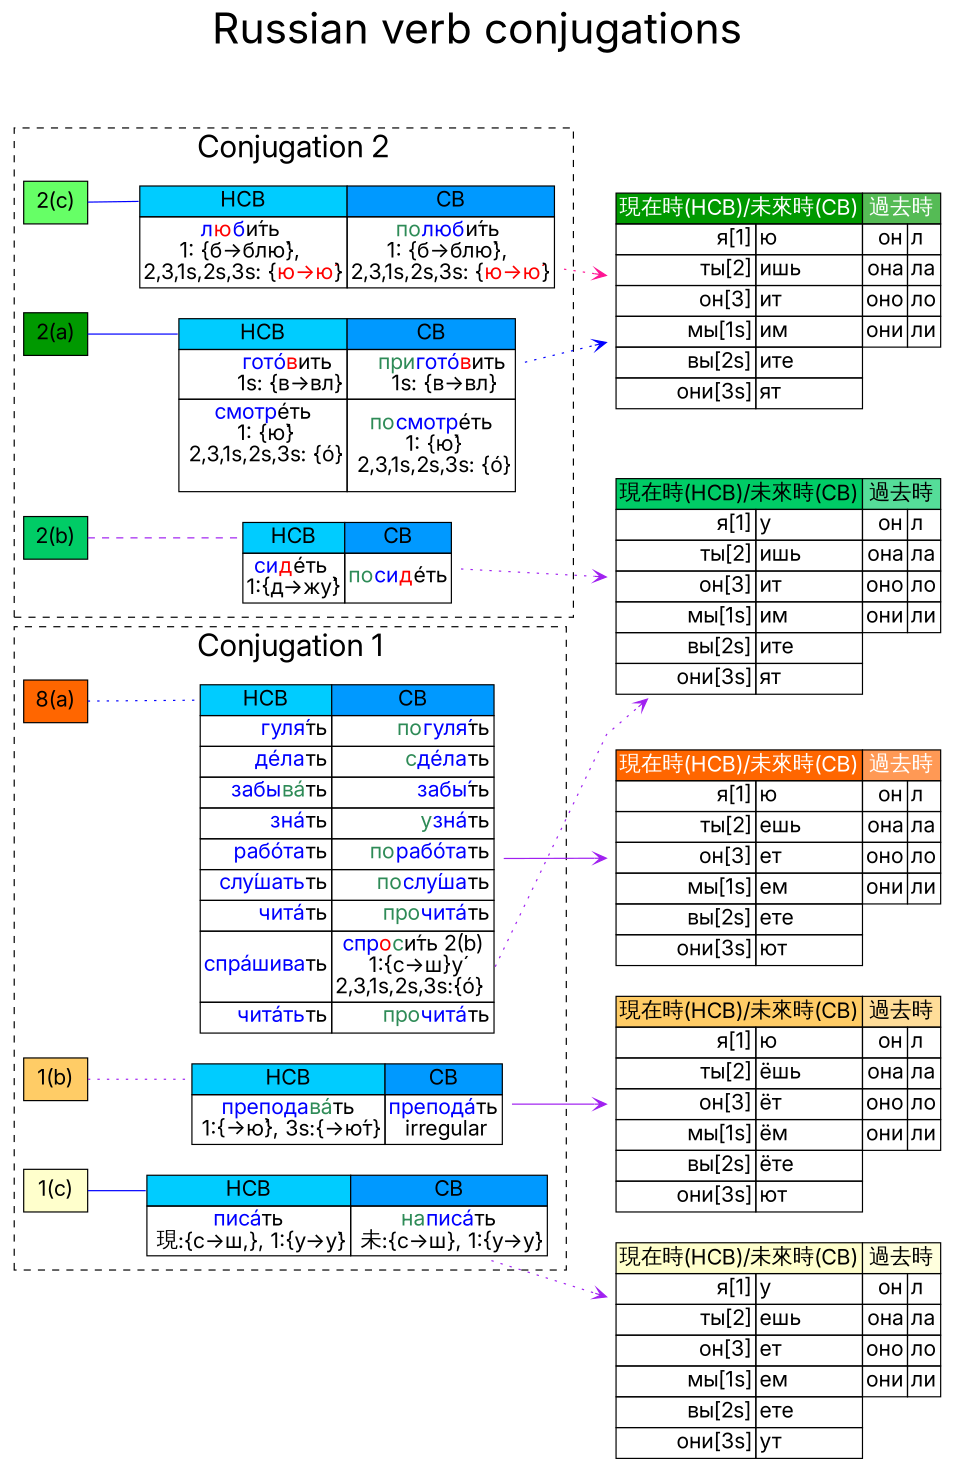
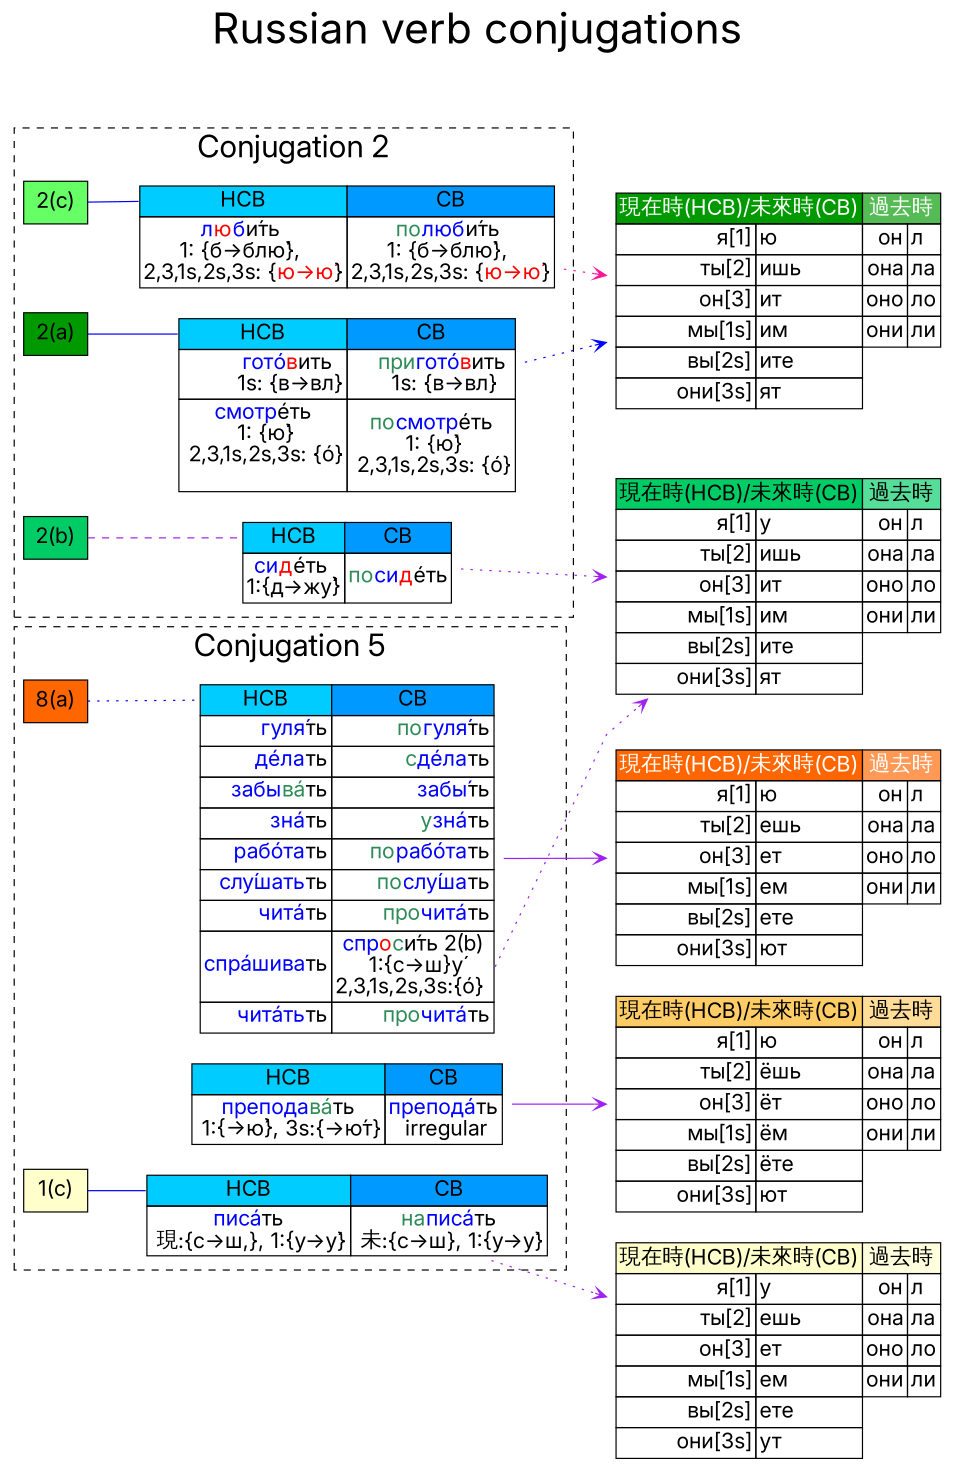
(290, 649) -> (290, 649)
(56, 1079) -> none
